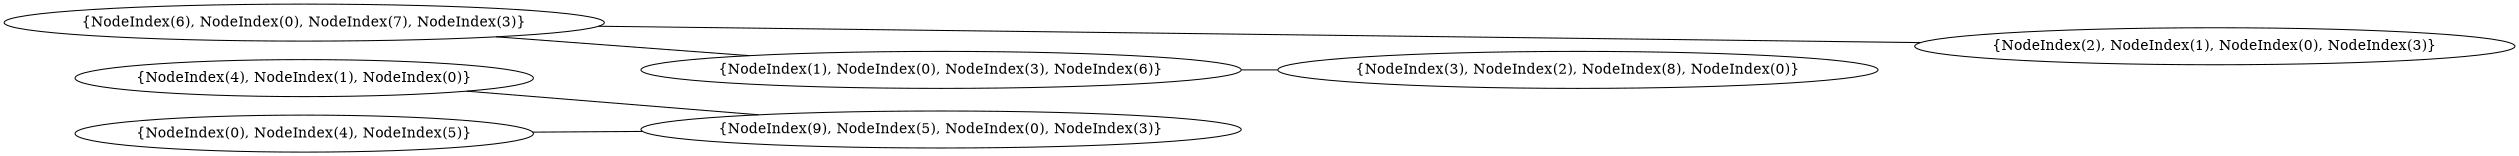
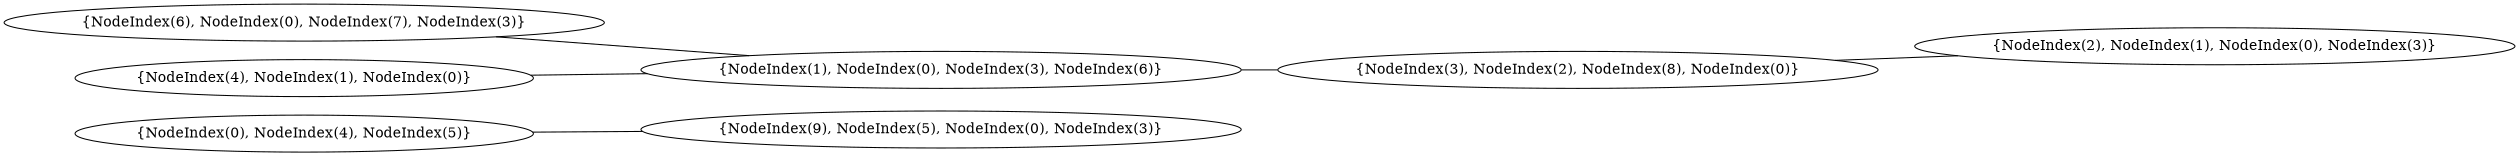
(1259, 34) -> (1897, 58)
(613, 103) -> (589, 74)
